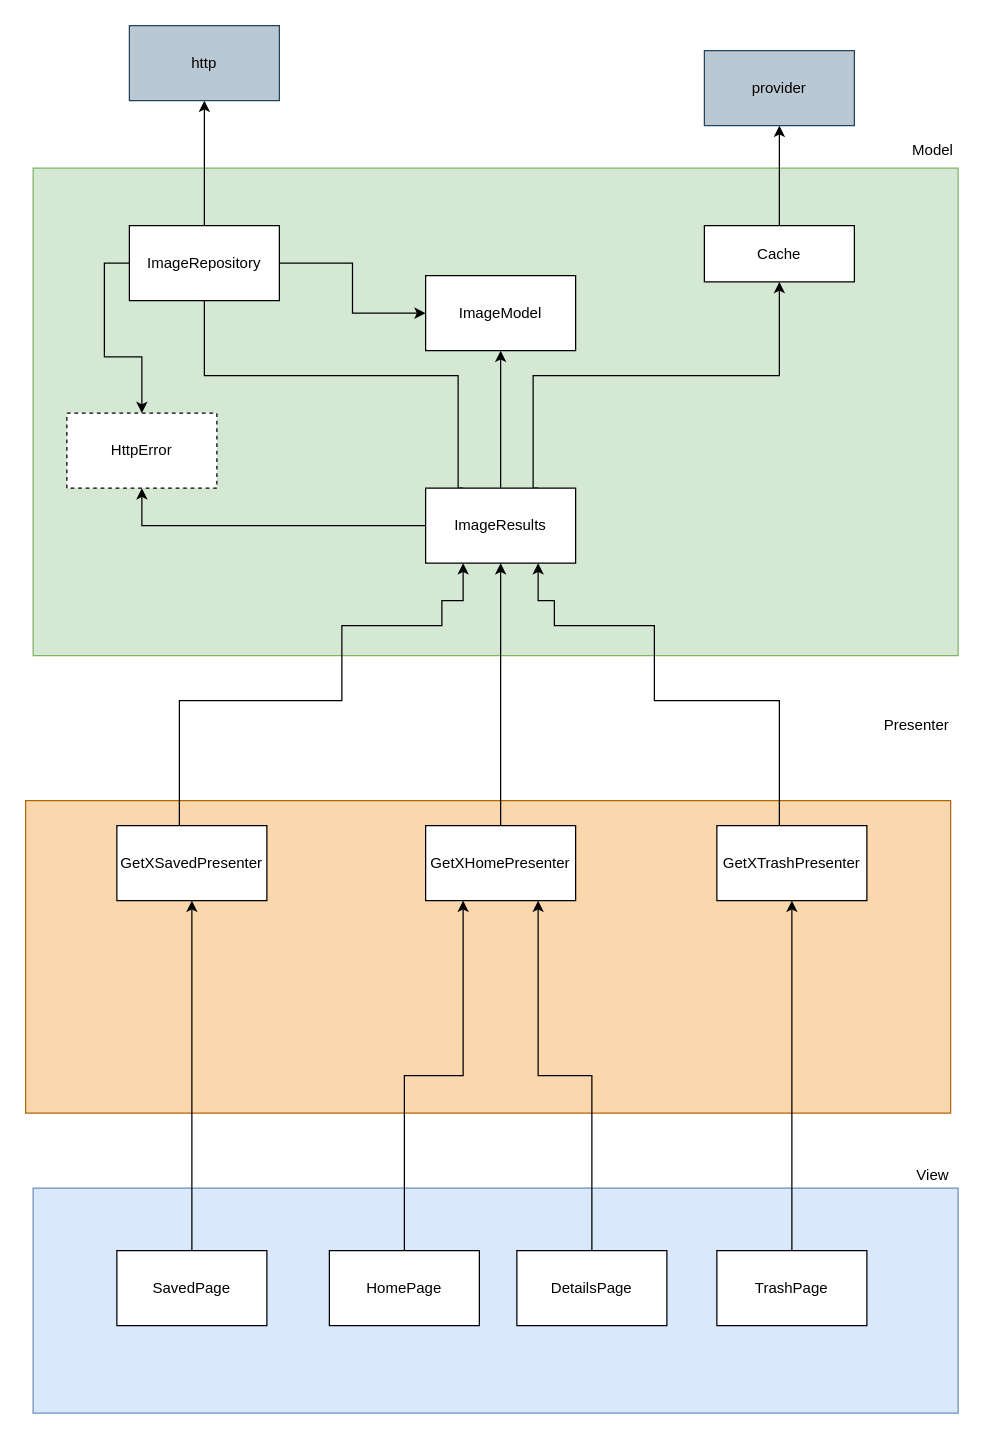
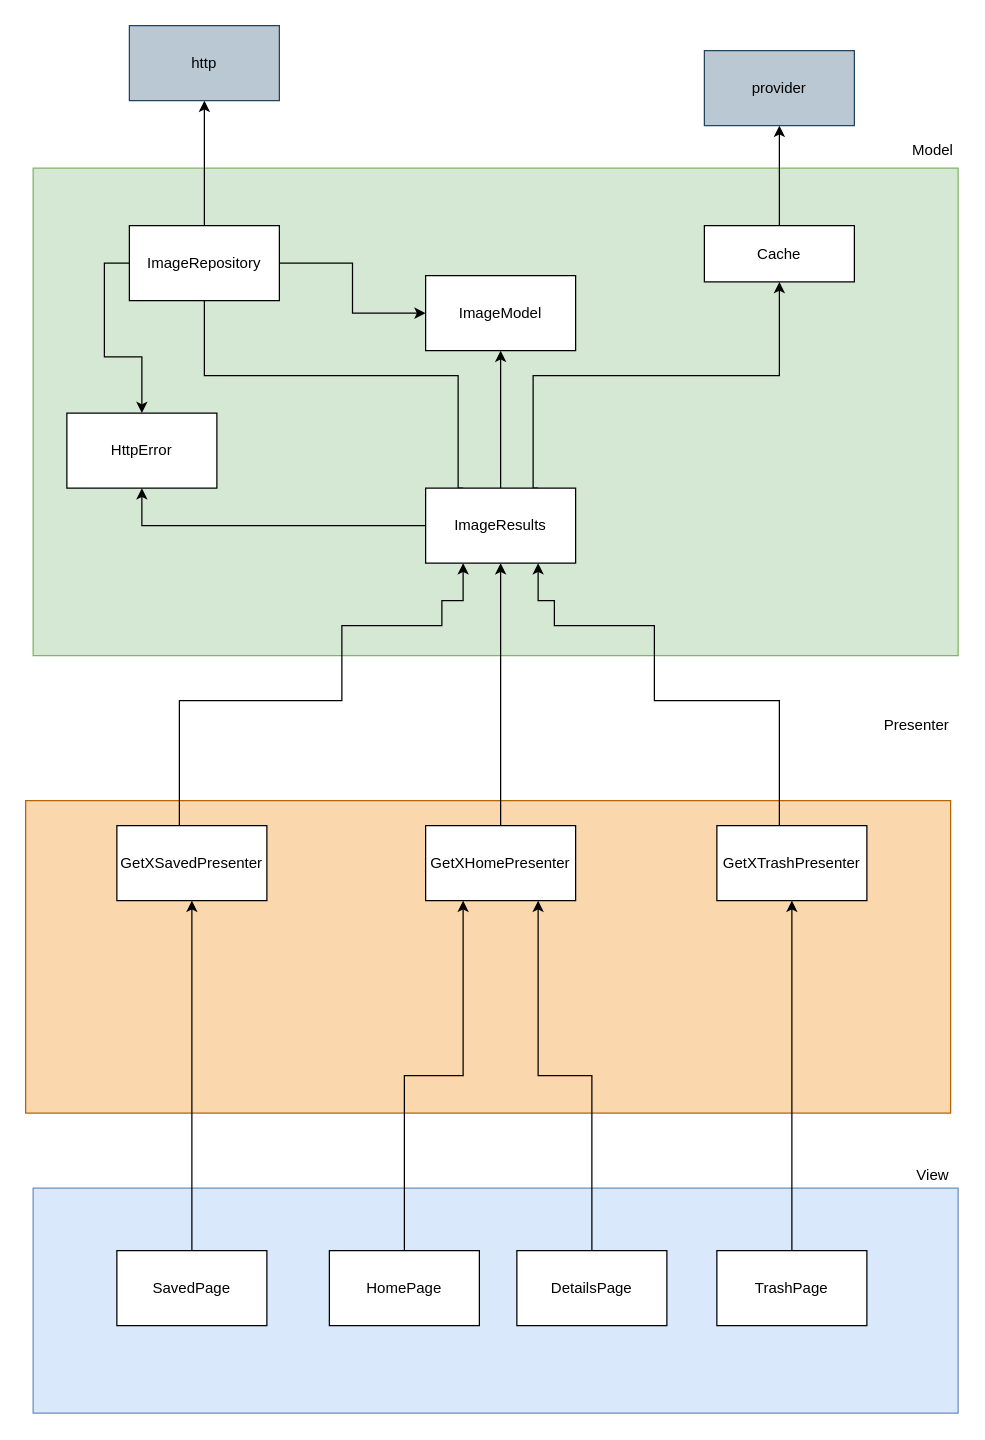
(142, 451) -> (142, 451)
